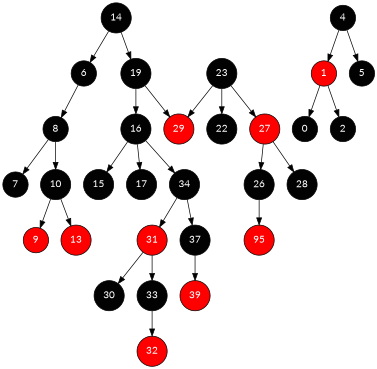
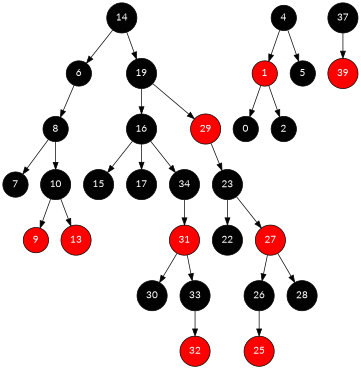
(203, 98) -> (215, 154)
(189, 209) -> none
(259, 240) -> (259, 351)
